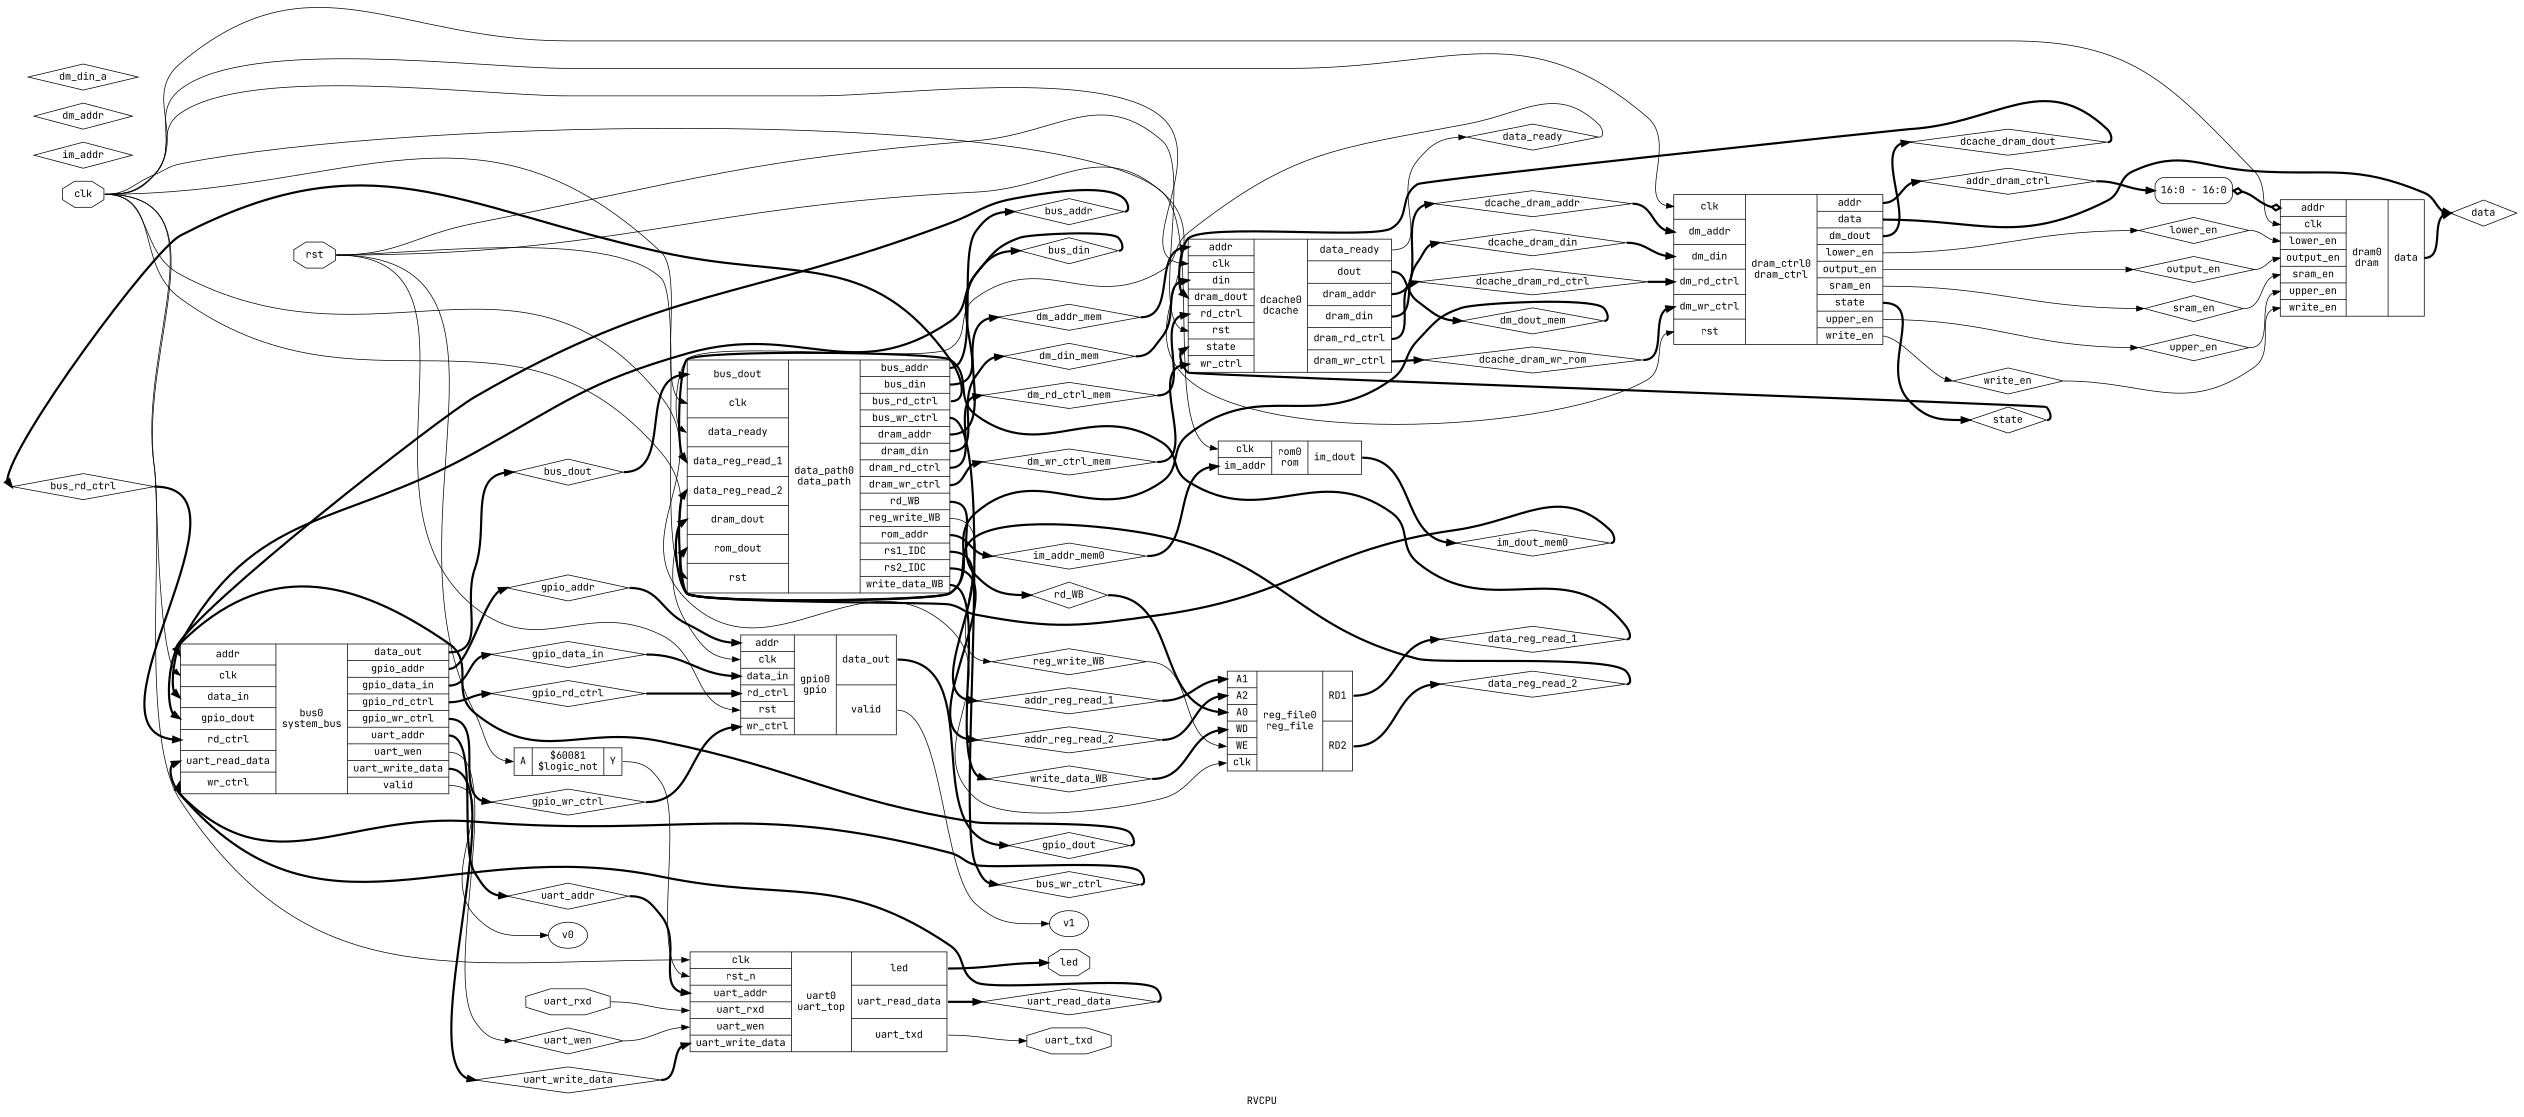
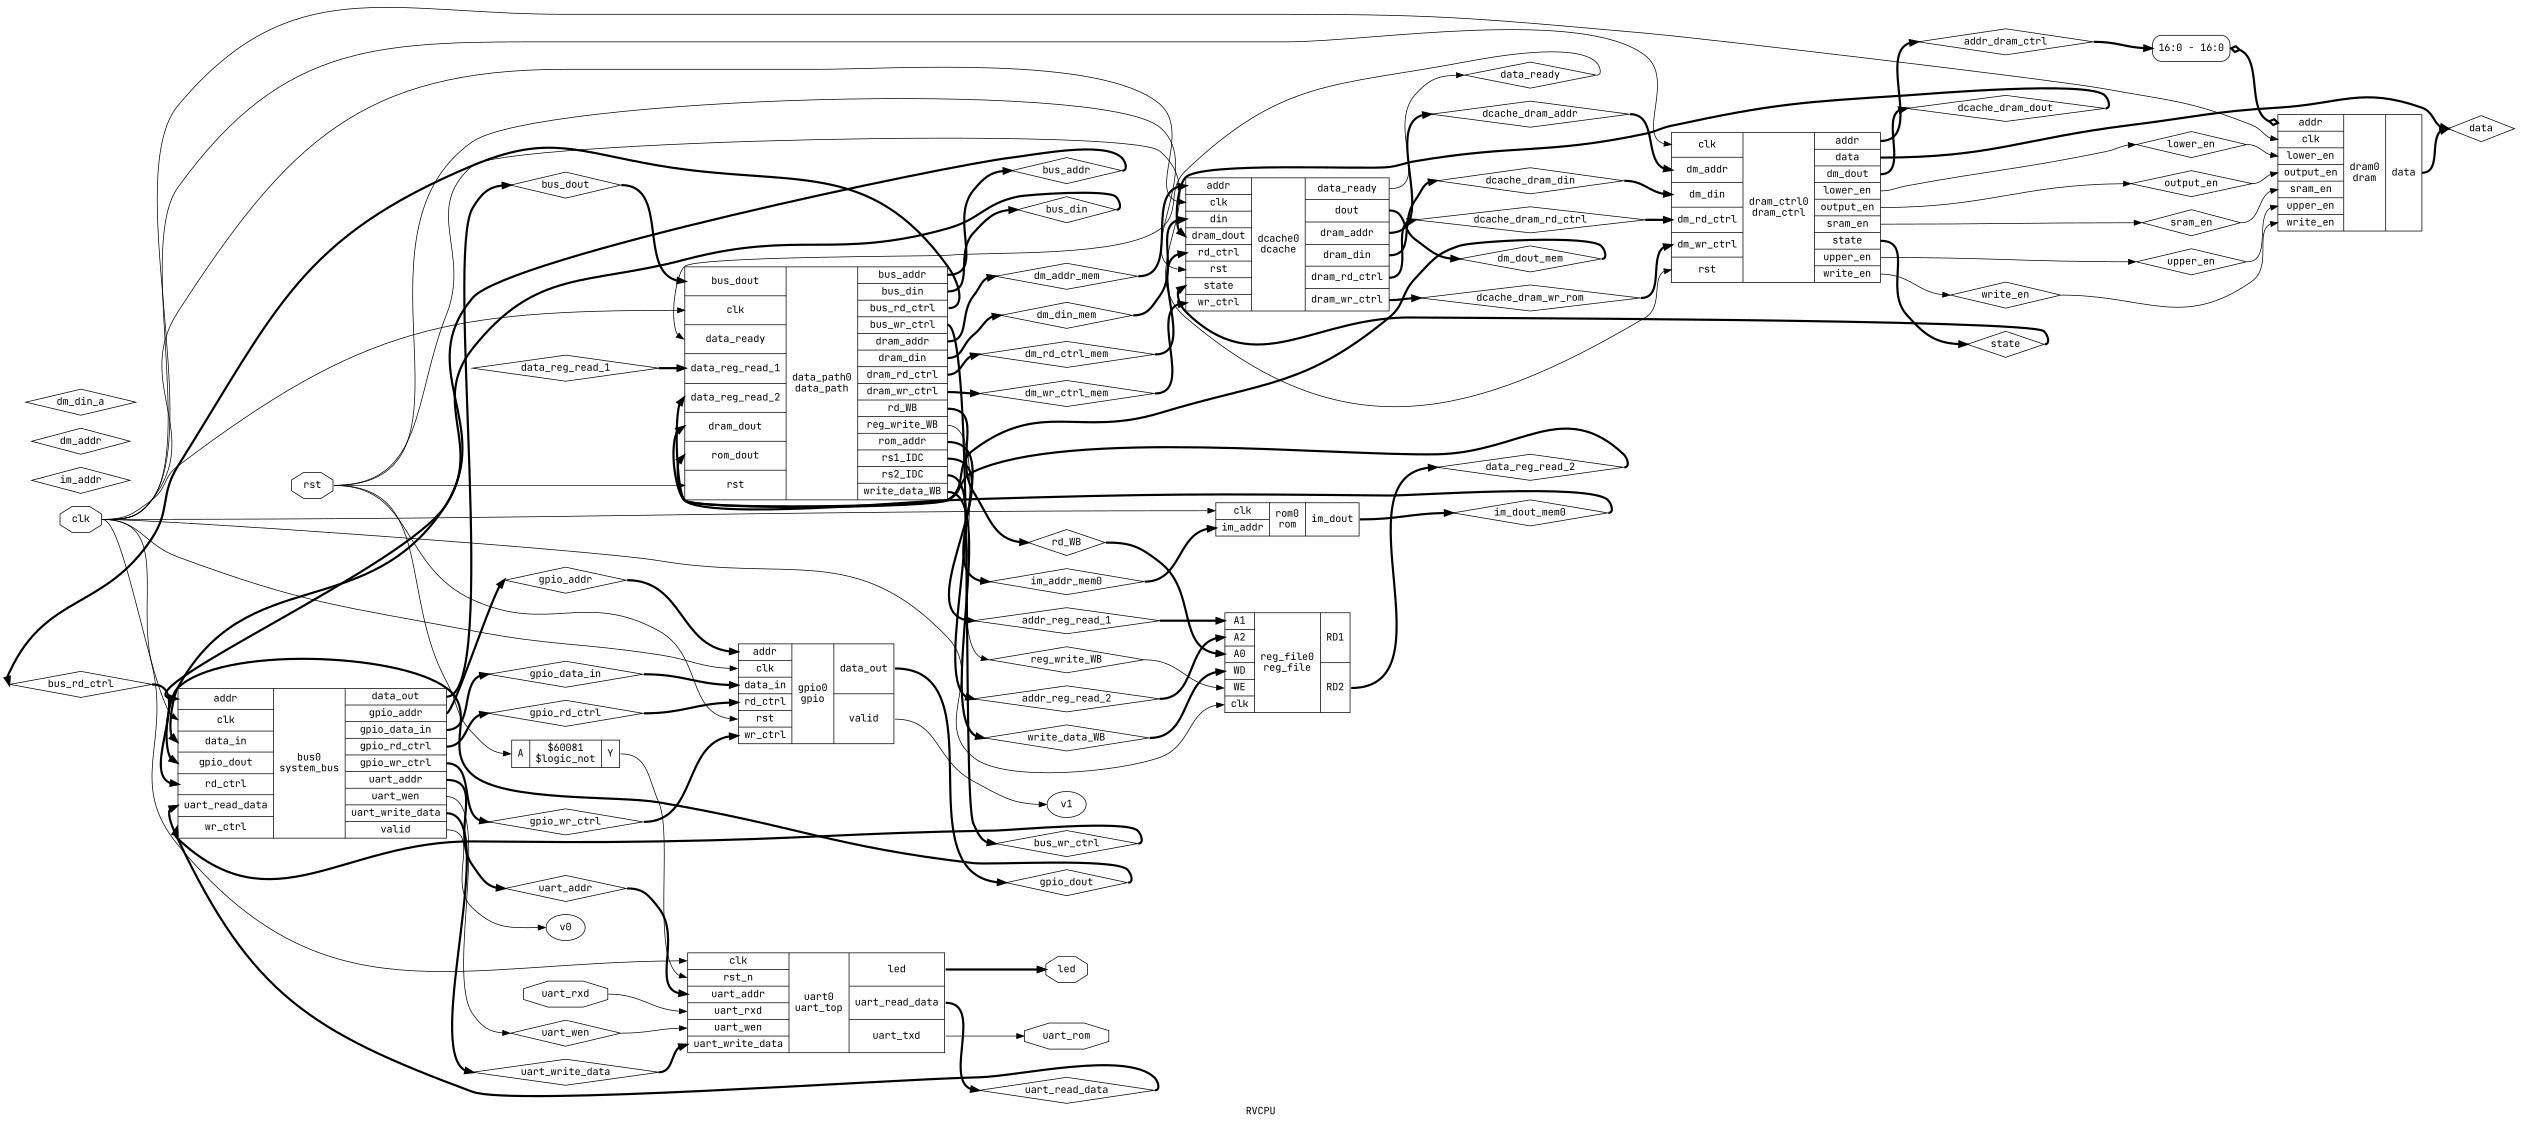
(1394, 670) -> none
(1069, 1041) -> (1067, 1036)
